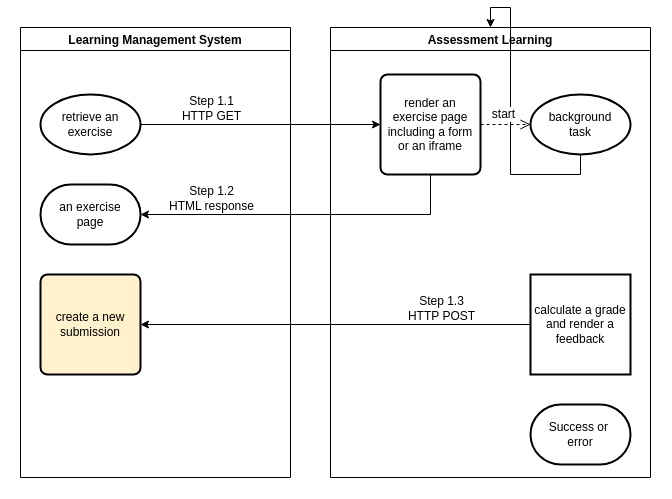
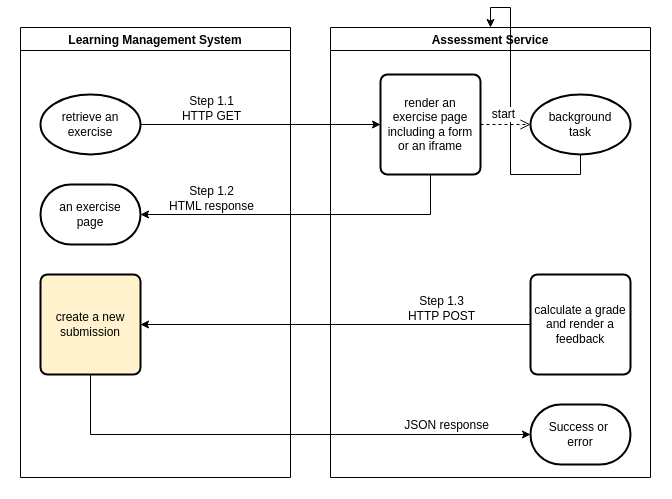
(490, 40) -> (490, 40)
(581, 325) -> (581, 325)
none -> (277, 435)
